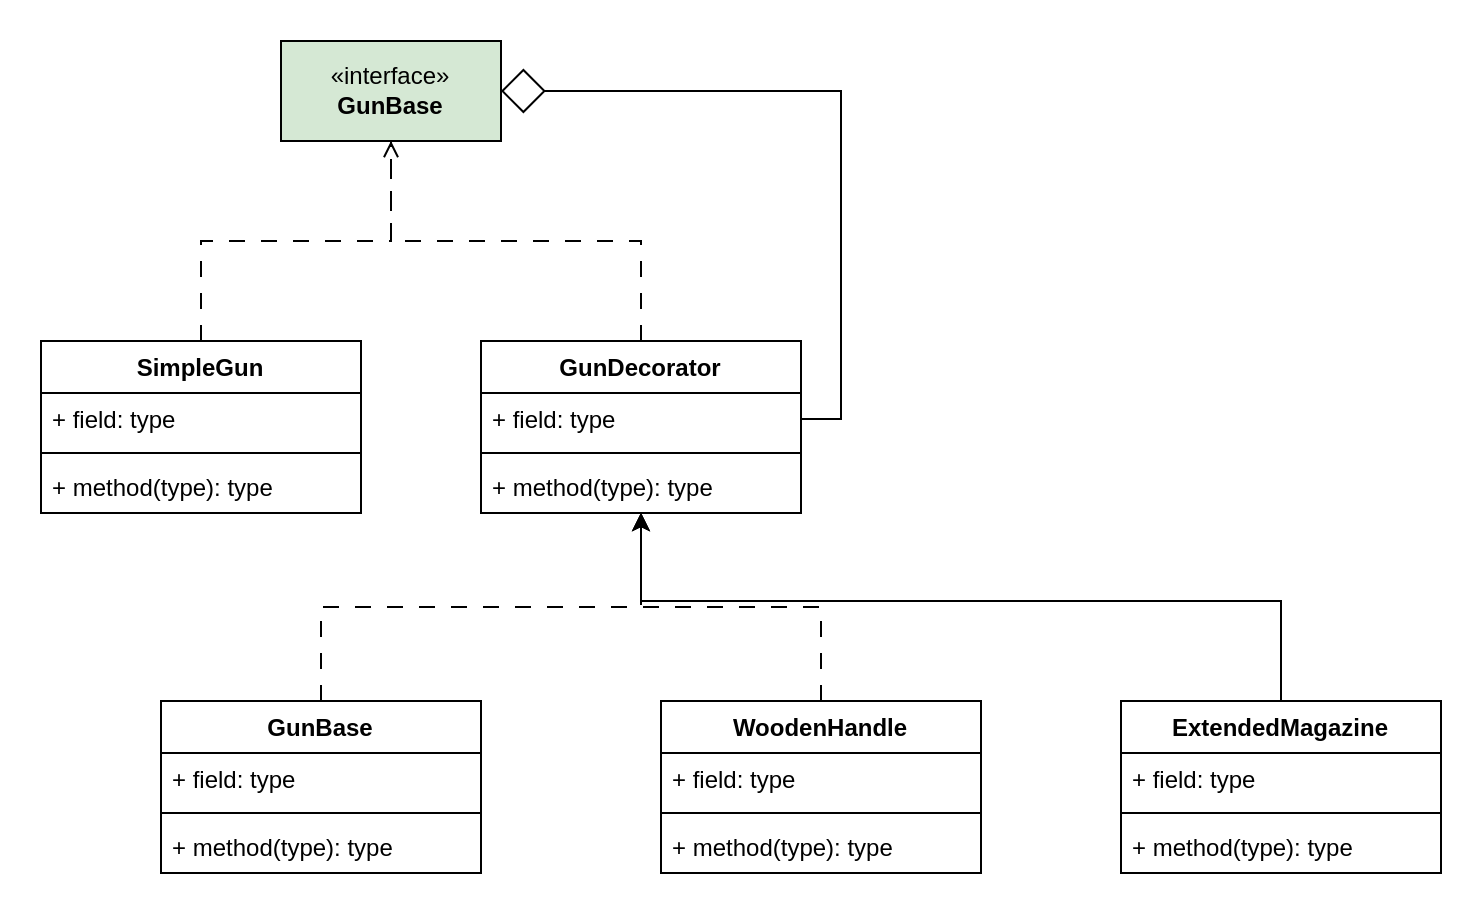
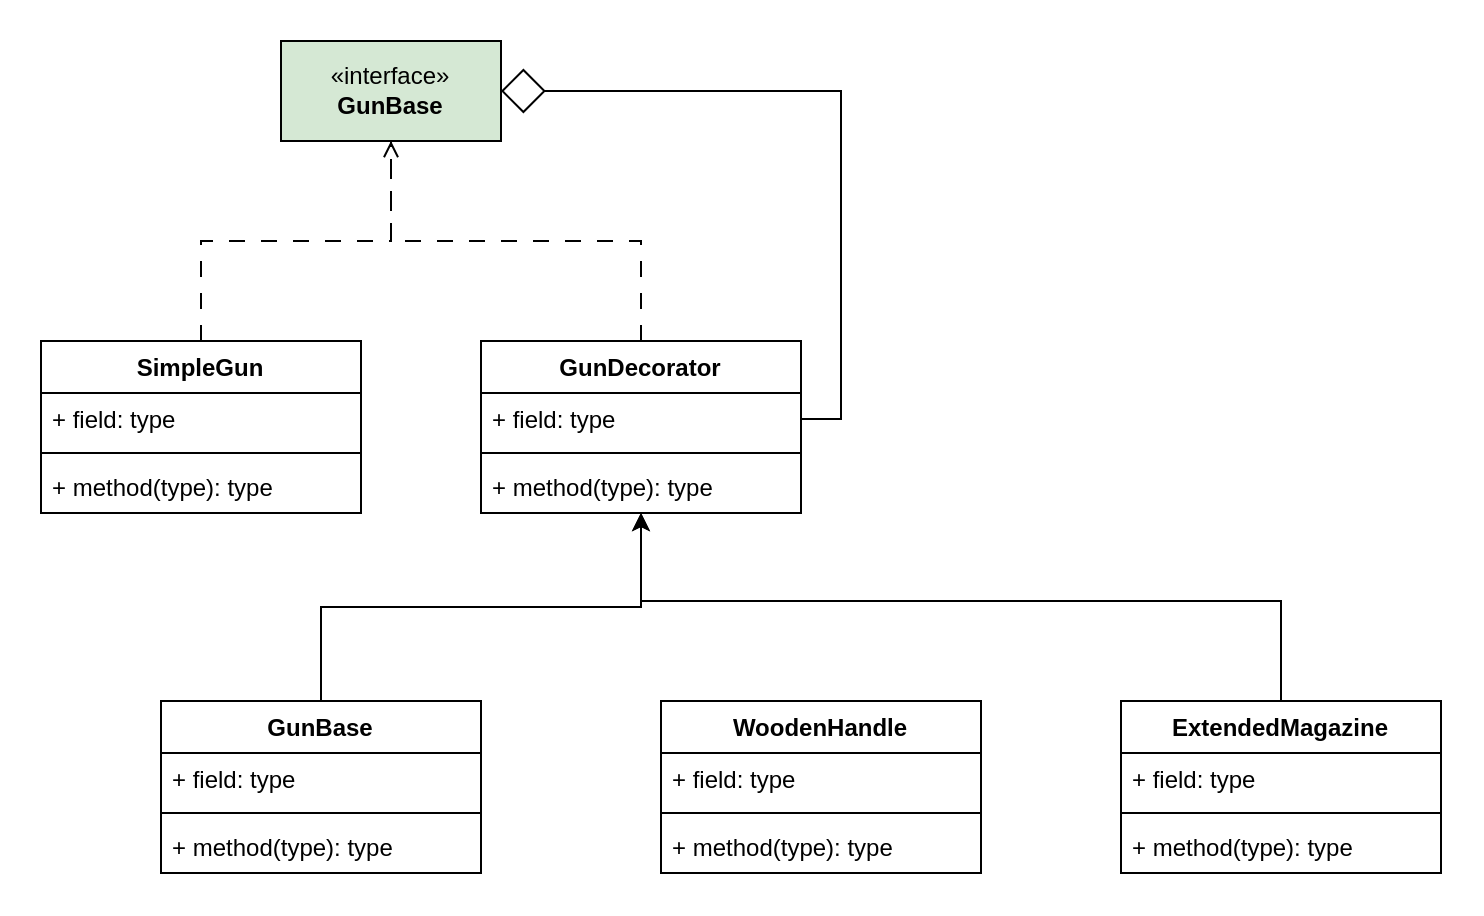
(821, 661) -> none
(321, 677) -> (321, 677)
